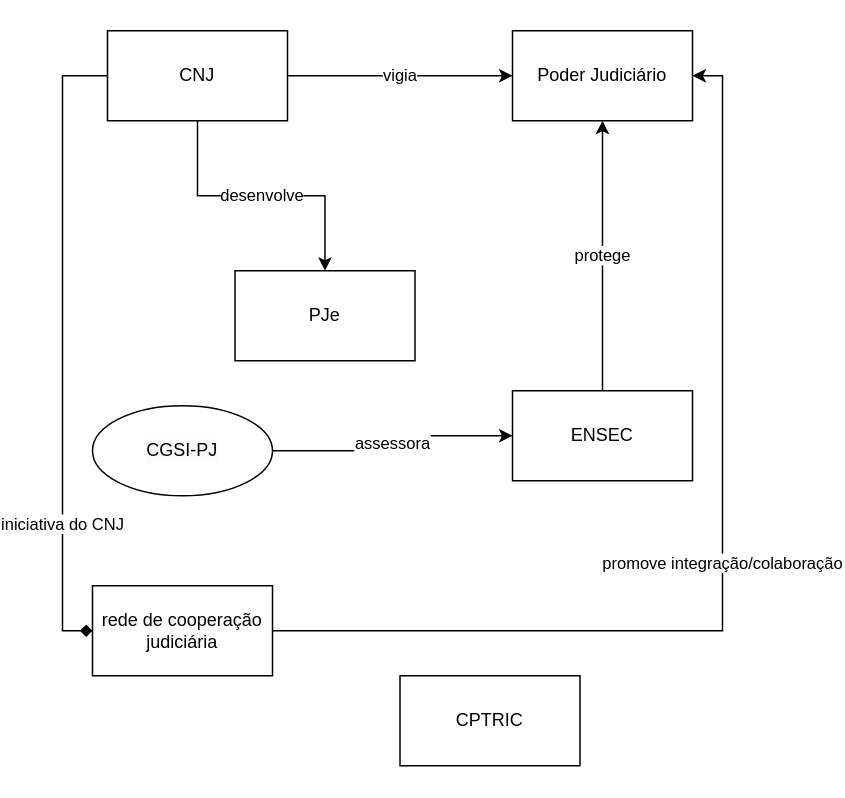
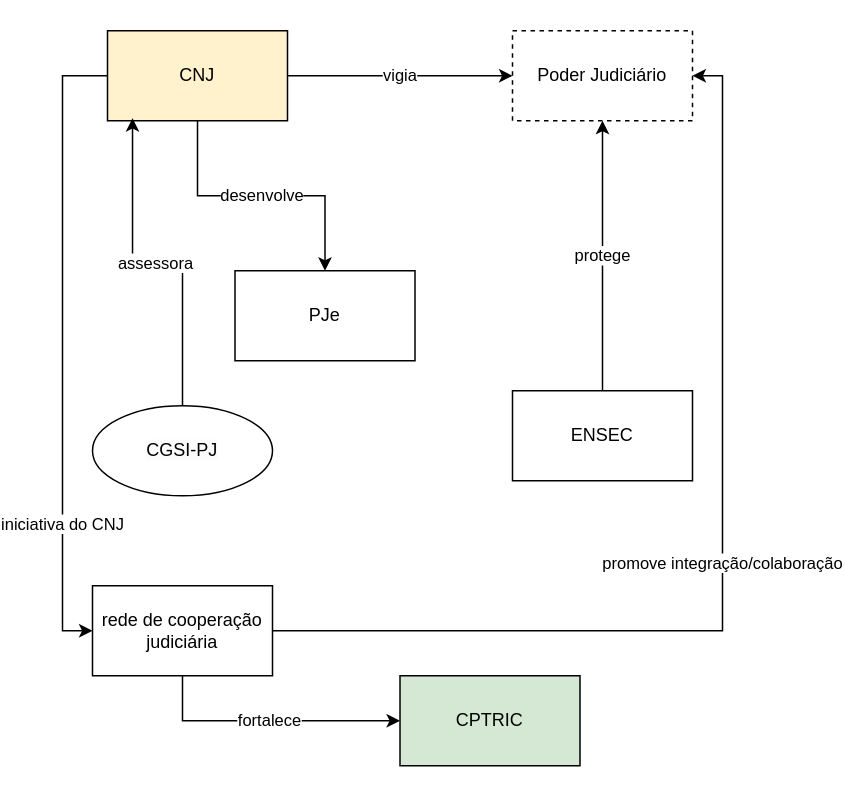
(197, 76) -> (197, 76)
(602, 76) -> (602, 76)
(313, 451) -> (161, 263)
(80, 631) -> (81, 631)
none -> (264, 721)
(490, 721) -> (490, 721)
